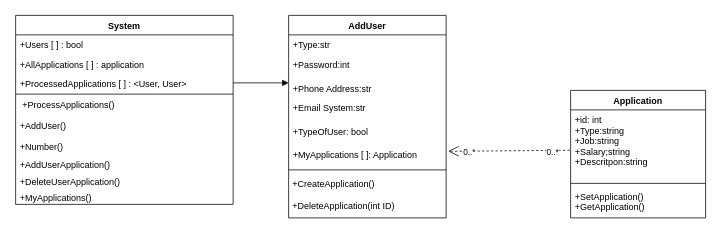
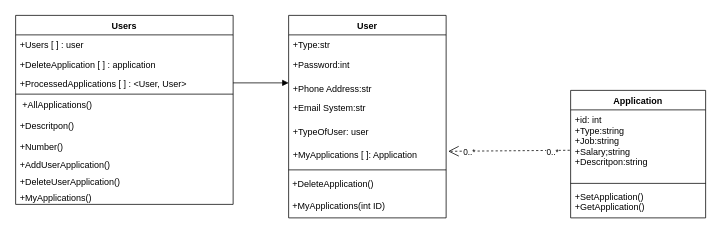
(124, 26) -> (124, 26)
(367, 26) -> (367, 26)
(55, 45) -> (56, 45)
(90, 65) -> (96, 65)
(71, 105) -> (59, 105)
(45, 126) -> (51, 126)
(332, 132) -> (333, 132)
(337, 184) -> (336, 184)
(348, 207) -> (342, 207)
